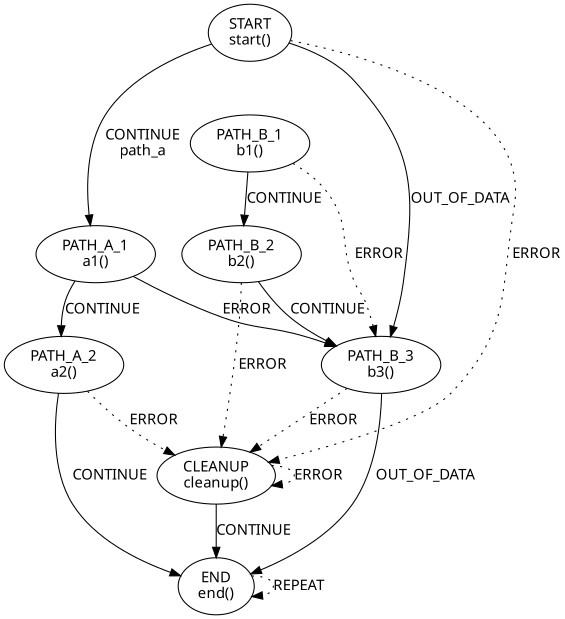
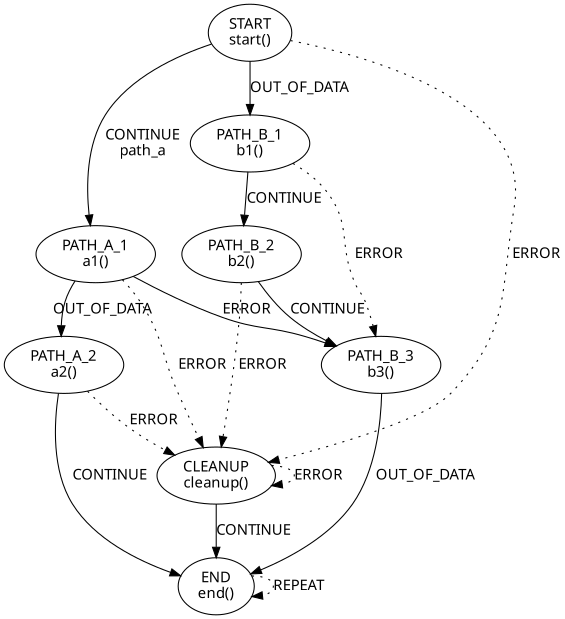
(403, 159) -> (250, 83)
(103, 310) -> (103, 310)
(303, 417) -> (165, 356)
